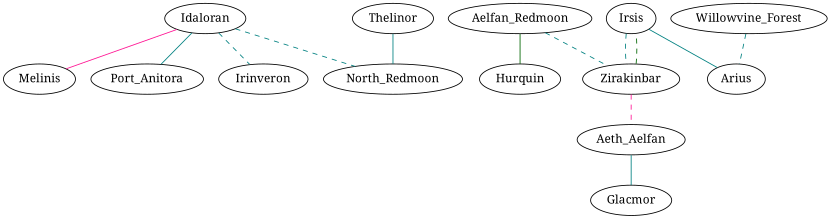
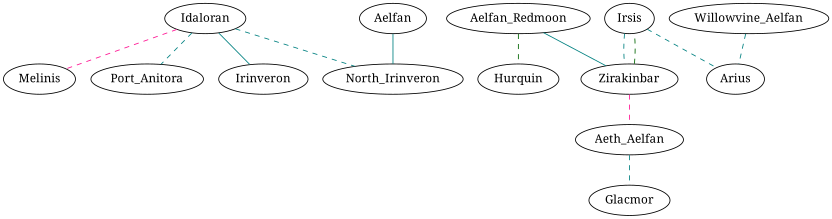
(393, 19) -> (393, 19)
(749, 19) -> (749, 19)
(683, 48) -> (682, 48)
(122, 49) -> (122, 49)
(176, 49) -> (176, 49)
(234, 49) -> (234, 49)
(520, 49) -> (518, 49)
(576, 49) -> (575, 49)
(393, 79) -> (393, 79)
(631, 170) -> (629, 170)
